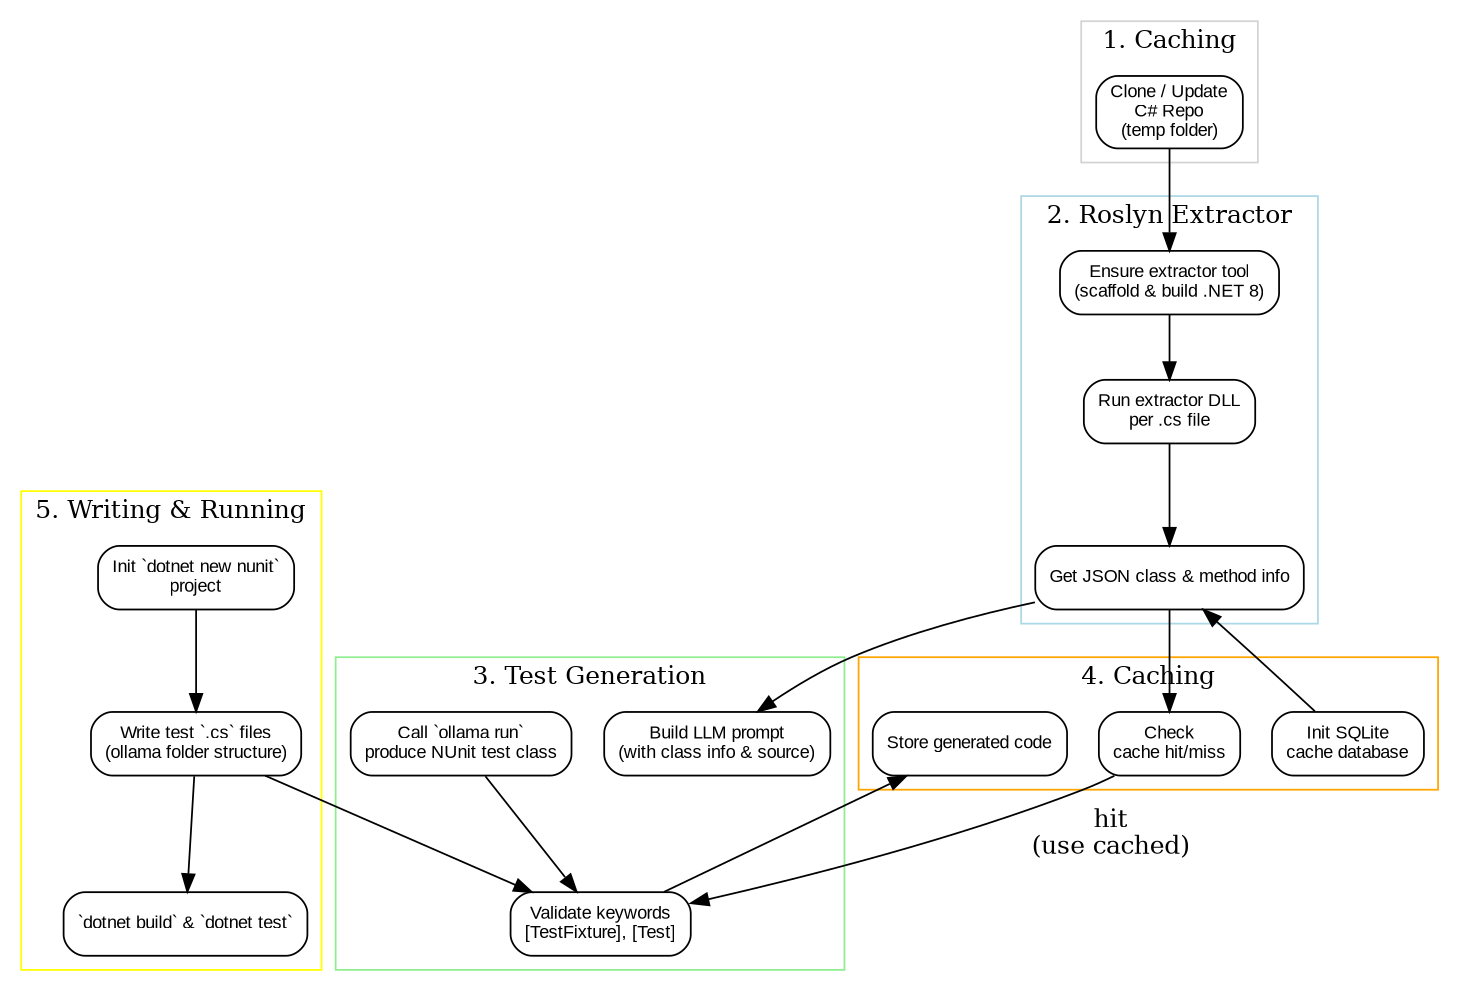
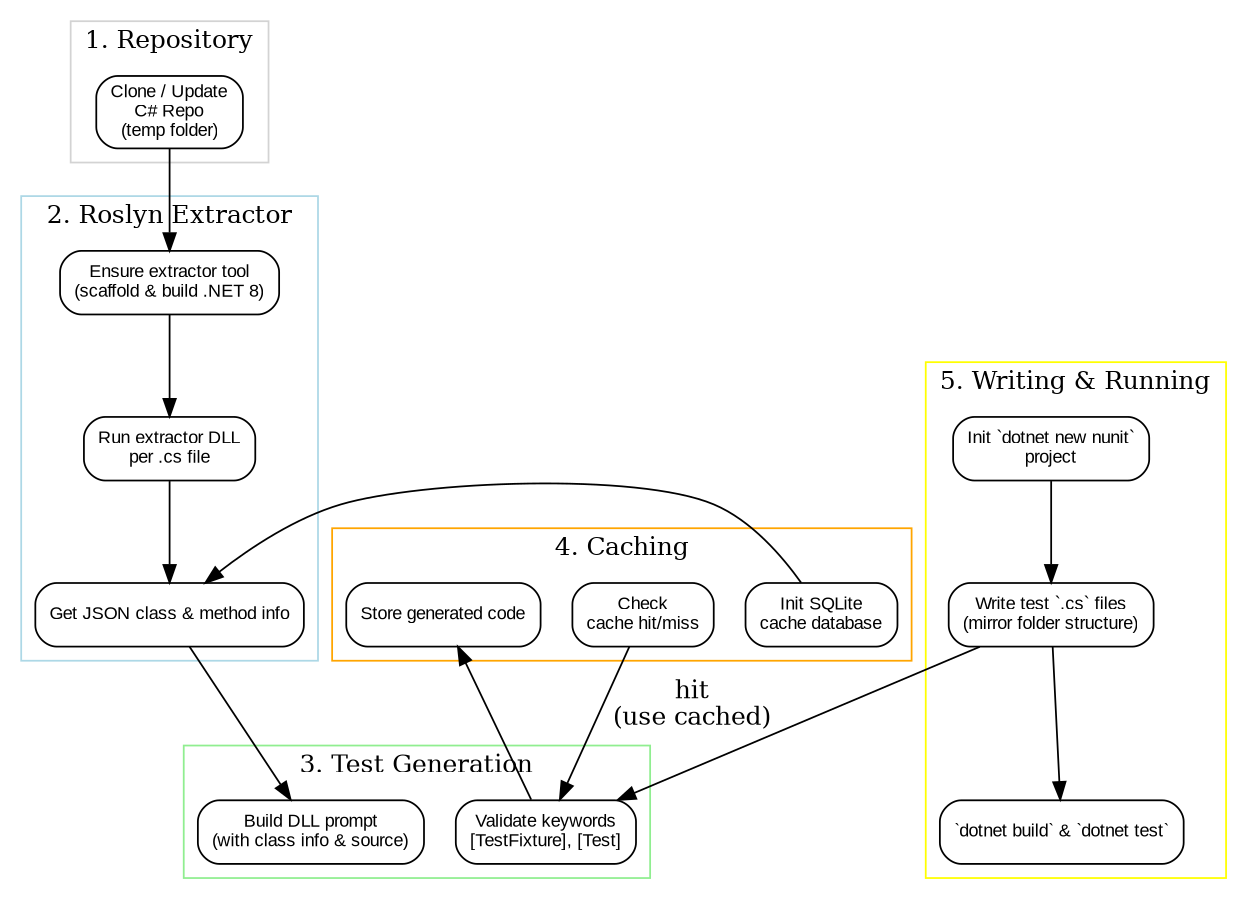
(1170, 42) -> (170, 42)
(1170, 645) -> none
(196, 744) -> (1051, 615)
(461, 744) -> none
(717, 744) -> (311, 832)
